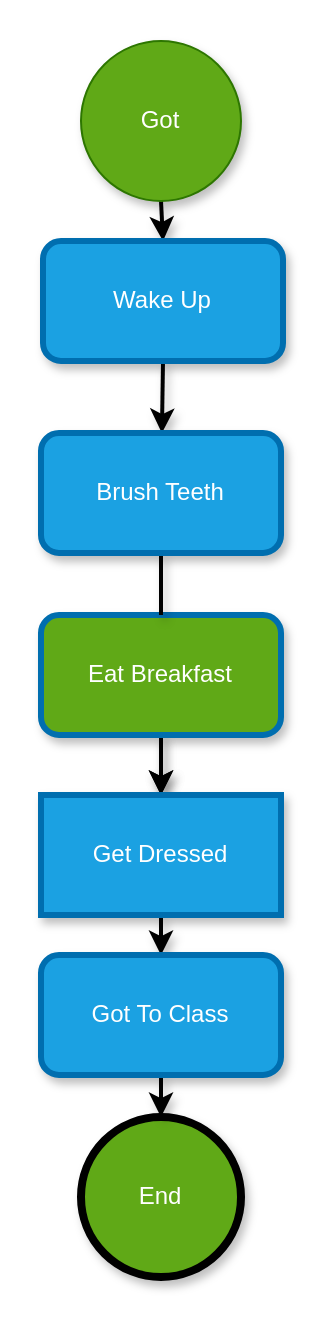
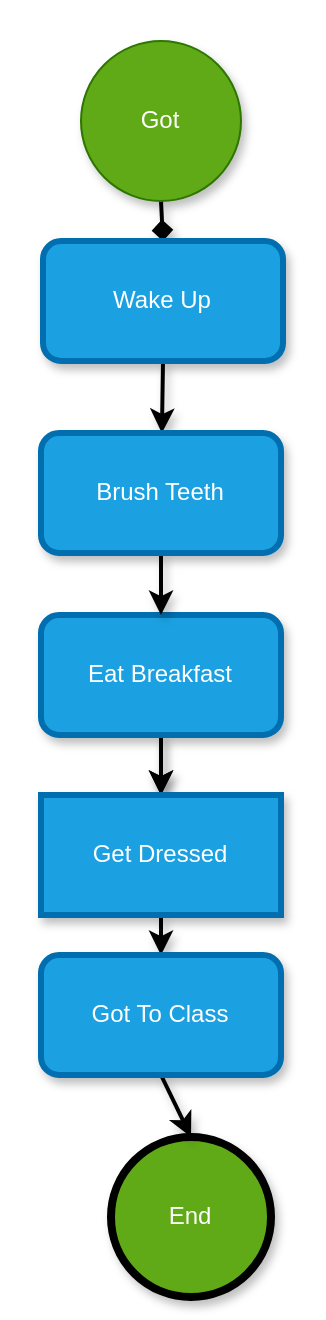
(162, 220) -> (162, 220)
(161, 604) -> (161, 595)
(161, 675) -> (161, 675)
(161, 1197) -> (191, 1217)
